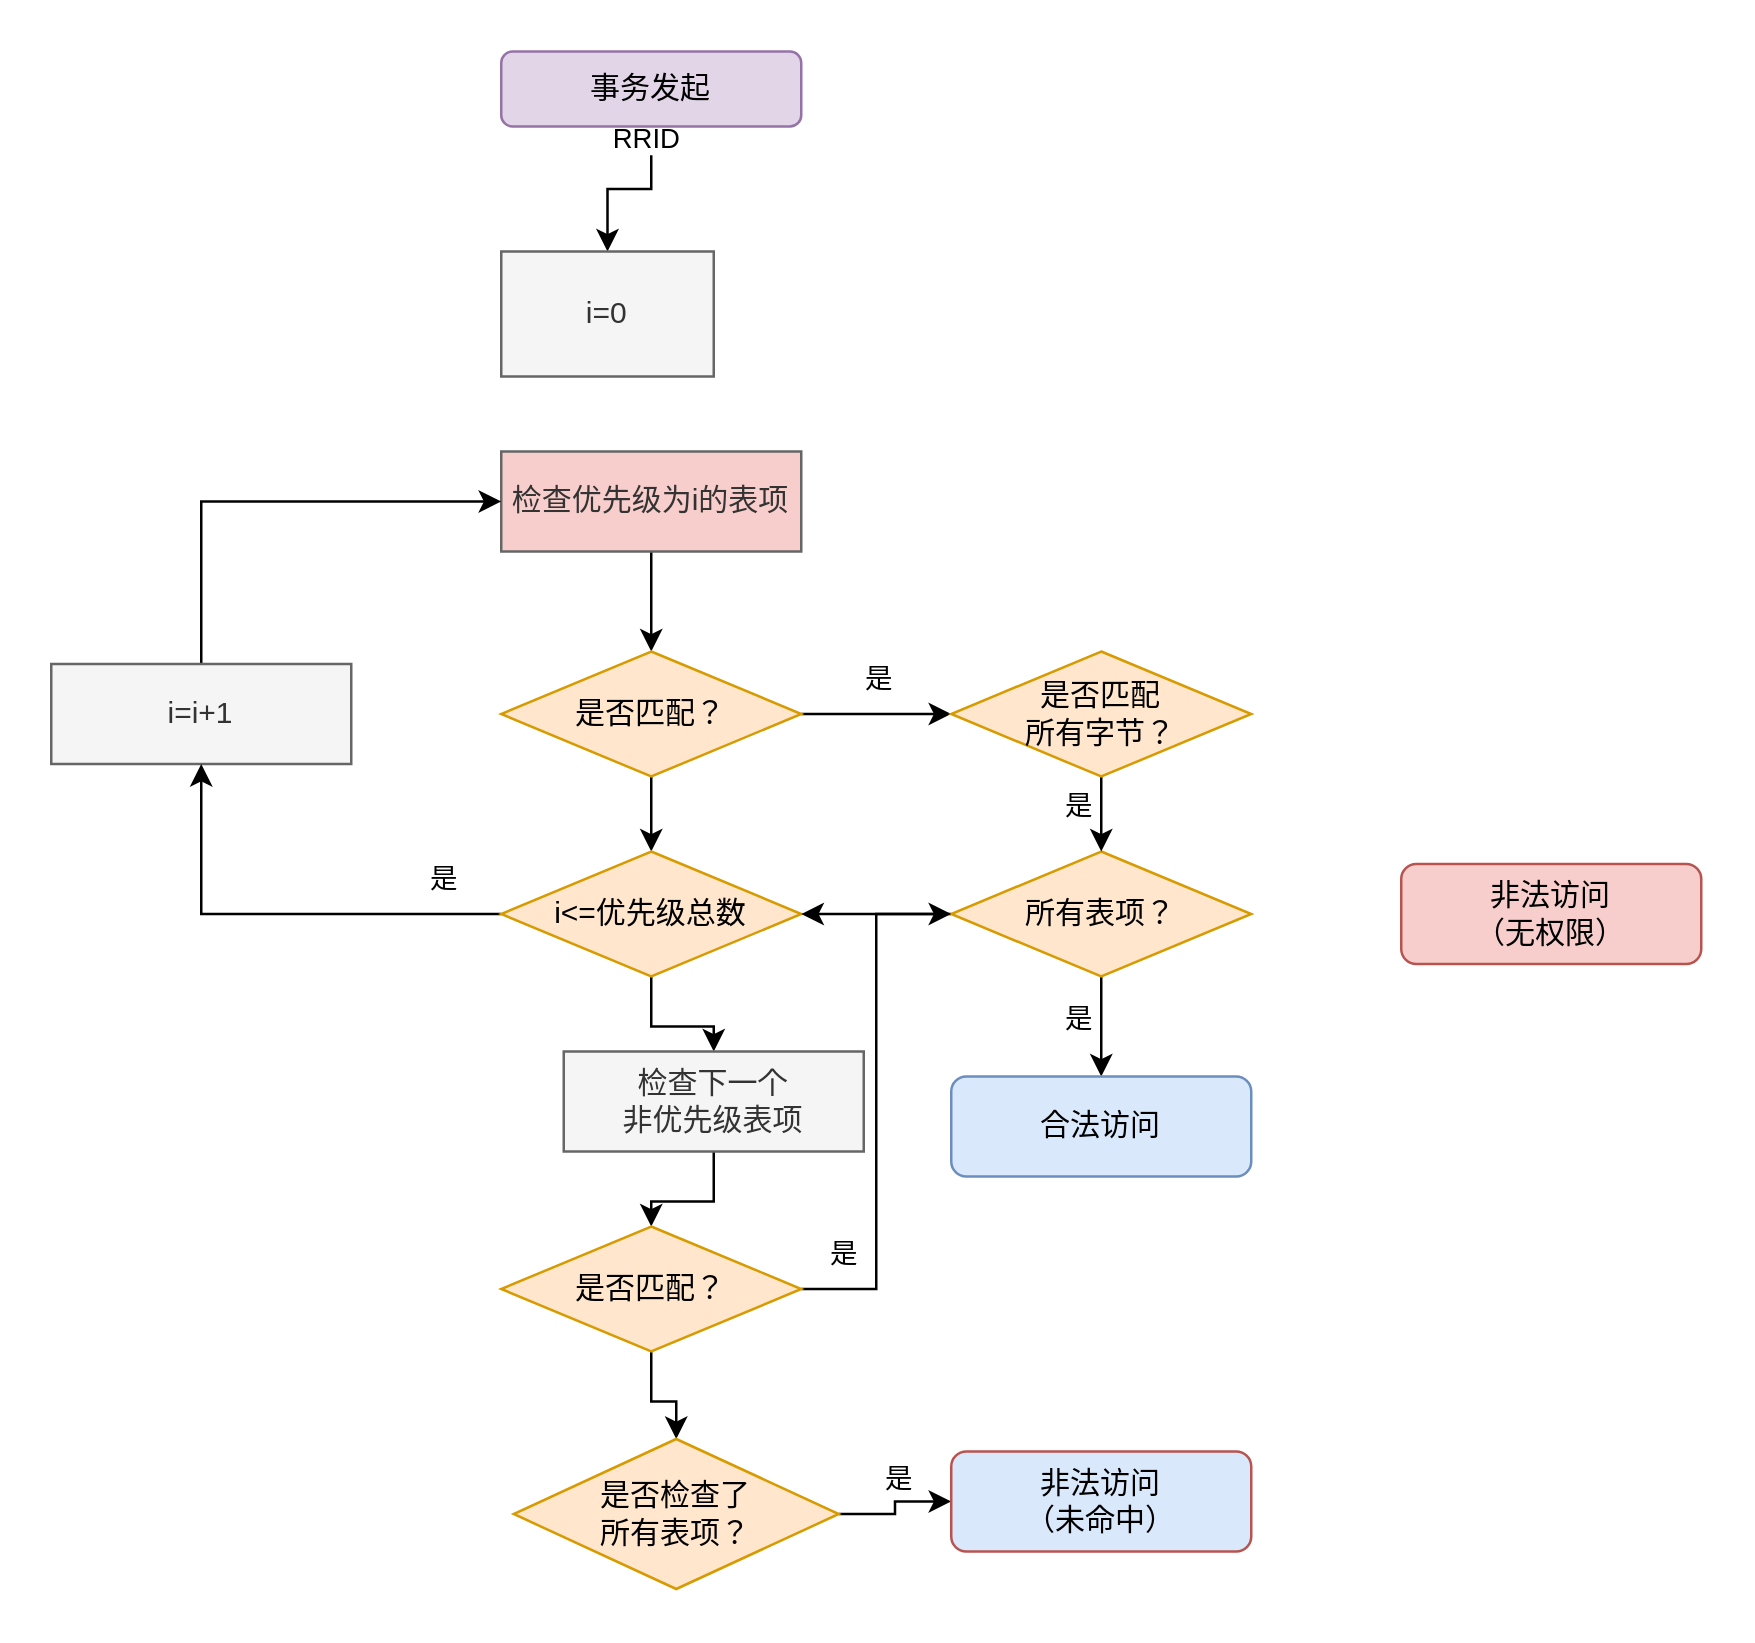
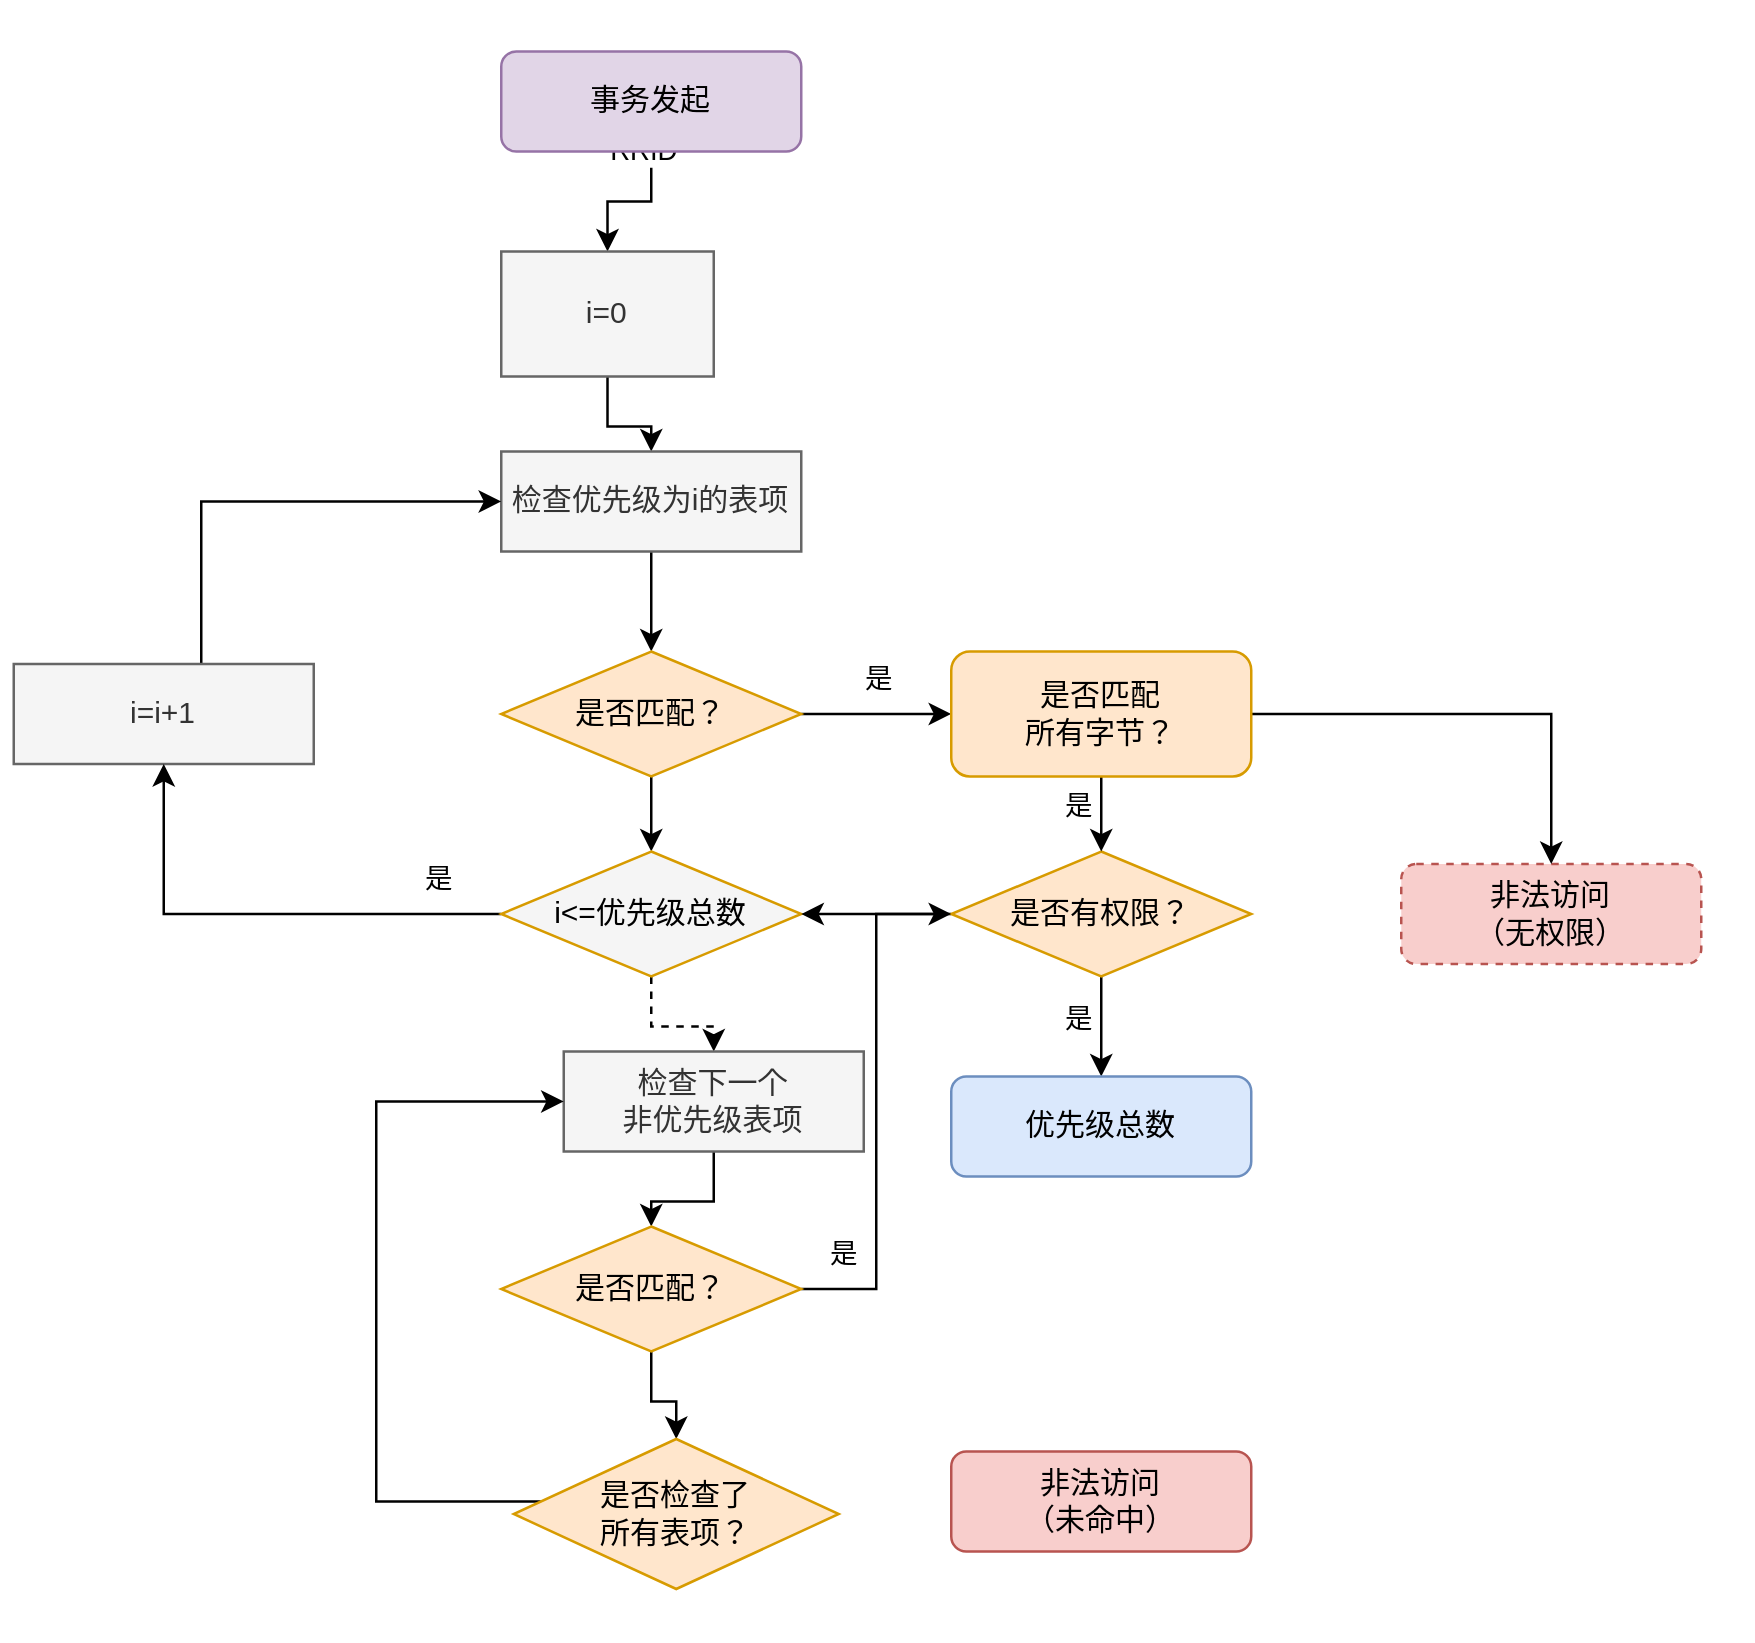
(651, 89) -> (651, 101)
none -> (609, 426)
(651, 501) -> (651, 501)
(201, 714) -> (164, 714)
(1101, 714) -> (1101, 714)
none -> (1468, 714)
(651, 914) -> (651, 914)
(1101, 914) -> (1101, 914)
(1551, 914) -> (1551, 914)
(662, 1026) -> (662, 1026)
(1101, 1126) -> (1101, 1126)
none -> (376, 1298)
(1101, 1501) -> (1101, 1501)
(893, 1514) -> none
